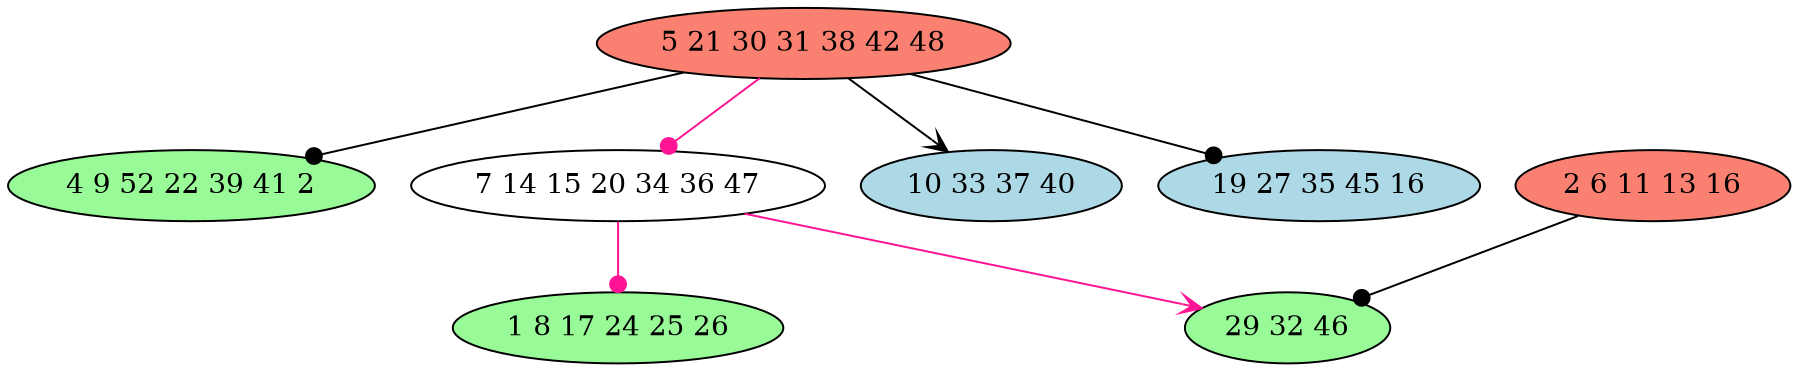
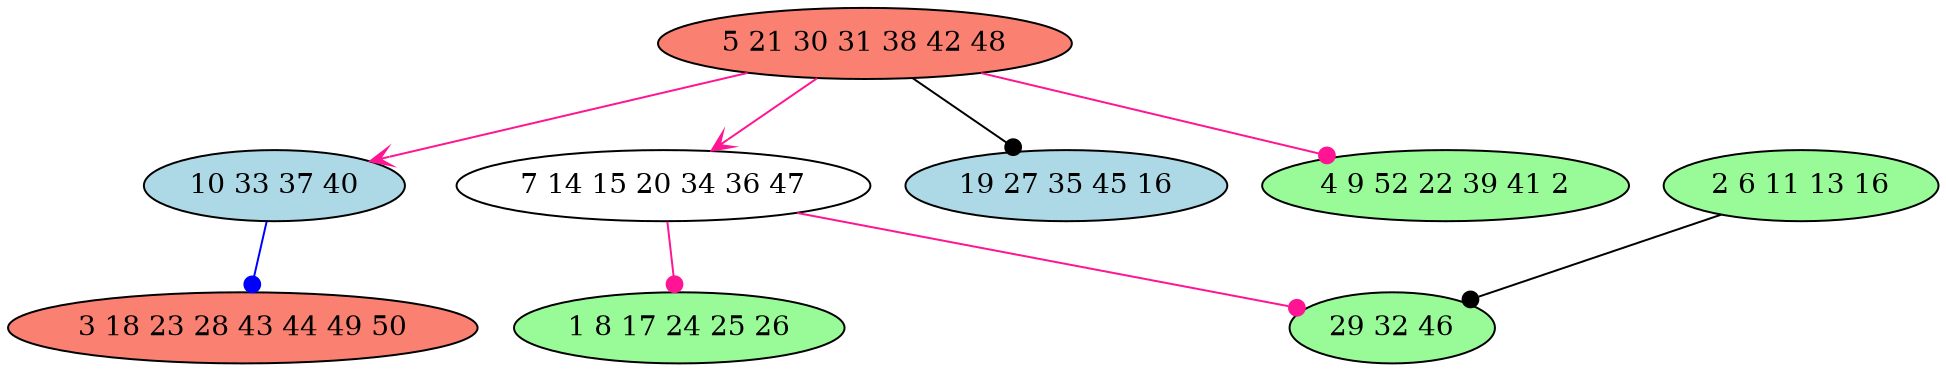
(890, 109) -> (569, 115)
(718, 110) -> (773, 109)
(503, 113) -> (1150, 113)
(1653, 186) -> (1801, 186)
(963, 259) -> (1043, 260)
none -> (243, 328)
